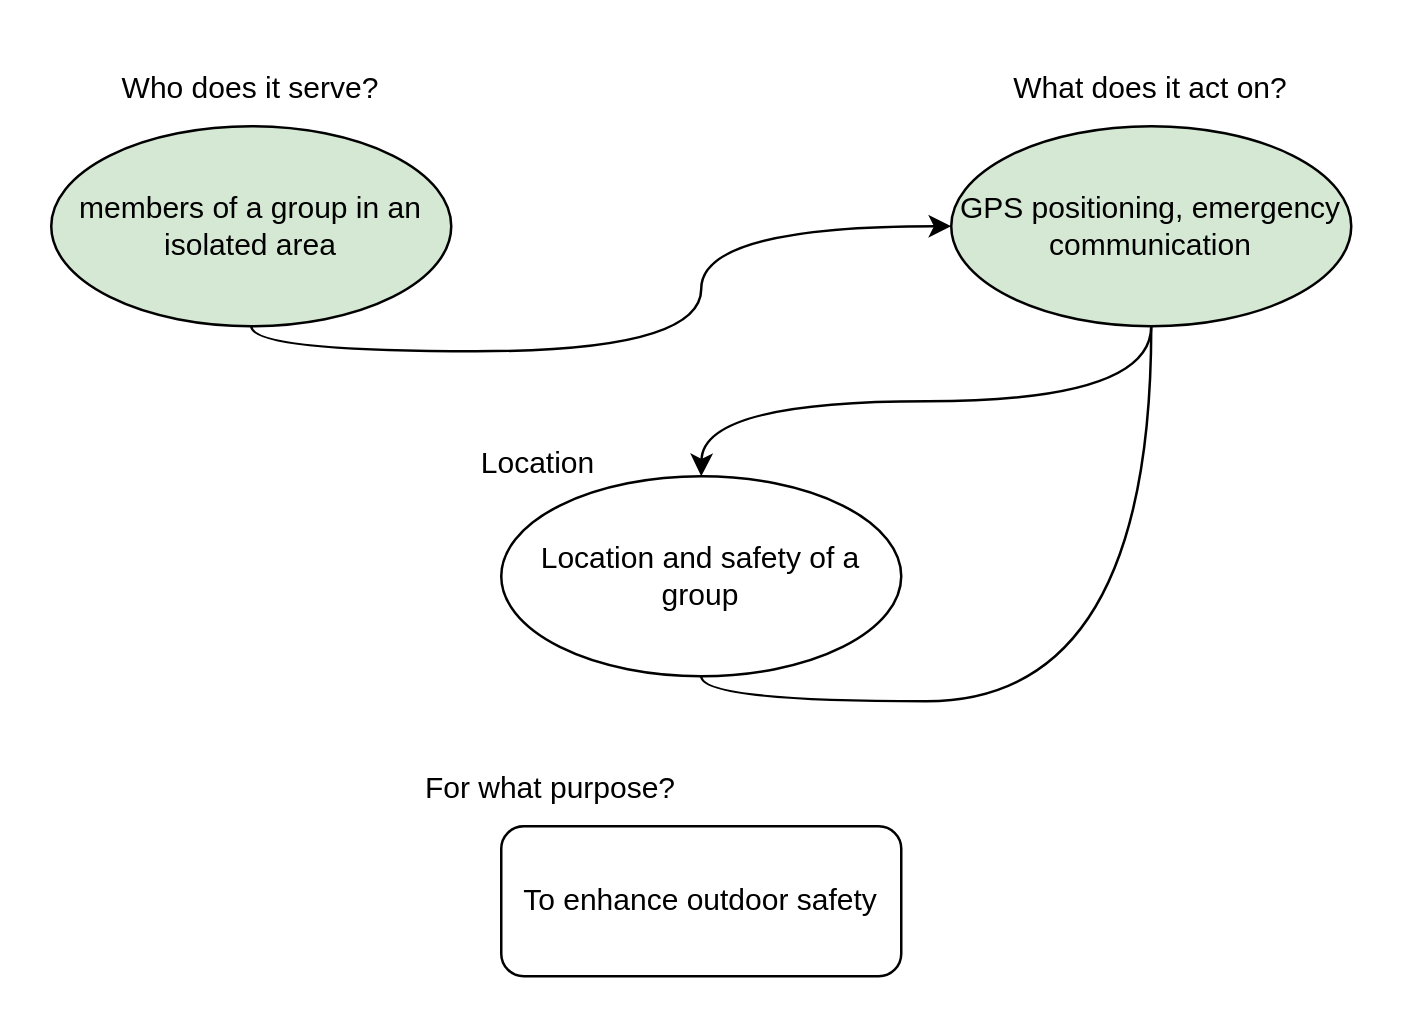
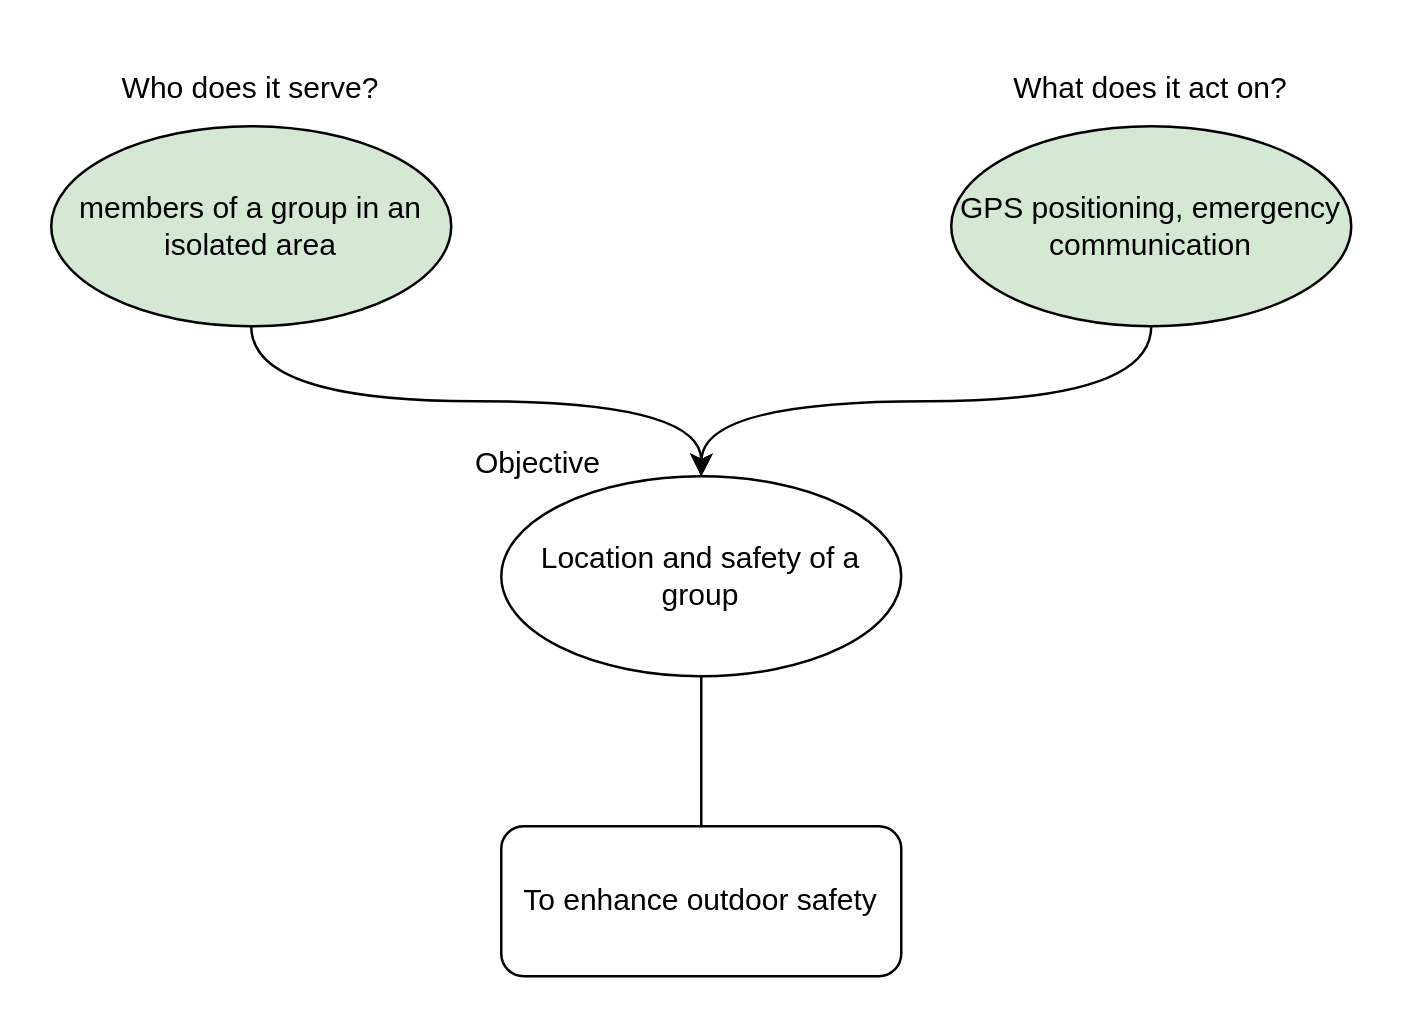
(613, 342) -> (468, 401)
(539, 464) -> (539, 464)
(1043, 666) -> (701, 753)
(551, 789) -> none
